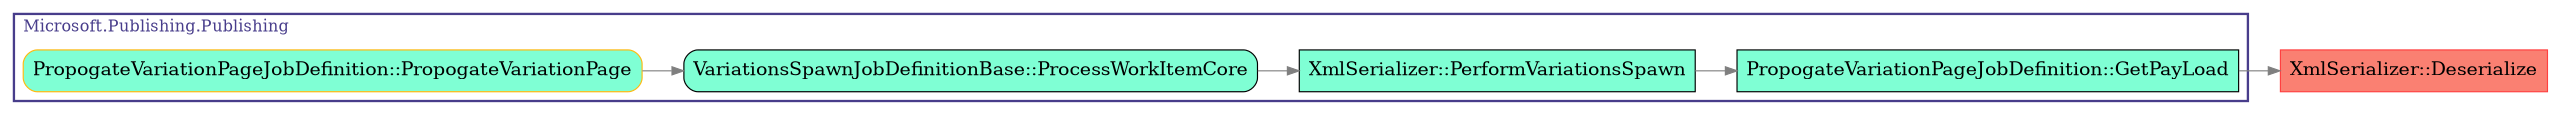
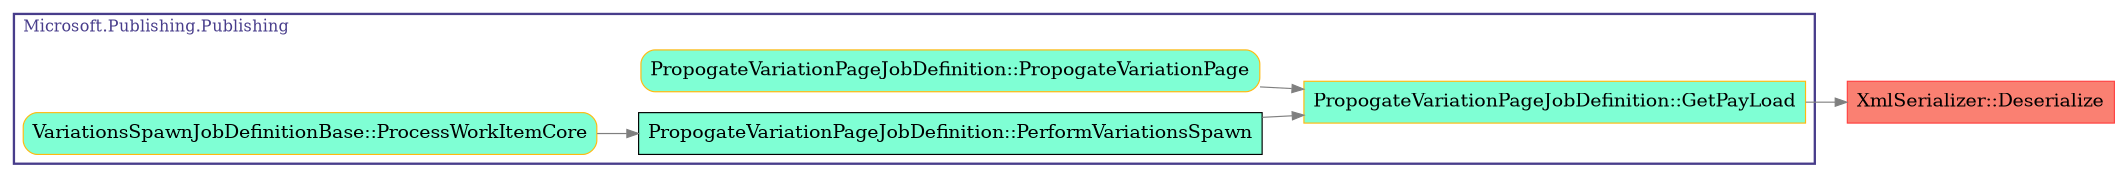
(657, 71) -> (1276, 88)
(971, 71) -> (310, 134)
(1497, 71) -> (950, 134)
(1988, 71) -> (1555, 102)
